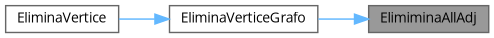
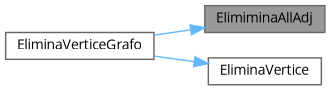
(137, 19) -> (174, 59)
